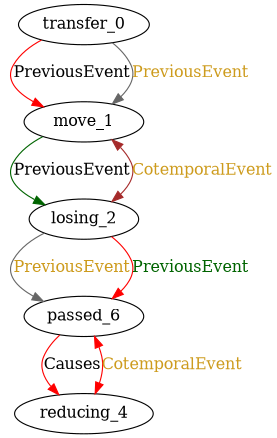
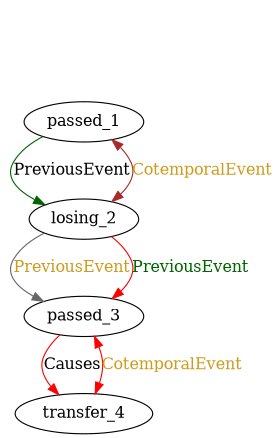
(84, 25) -> none
(84, 122) -> (84, 122)
(84, 316) -> (84, 316)
(84, 414) -> (84, 414)
